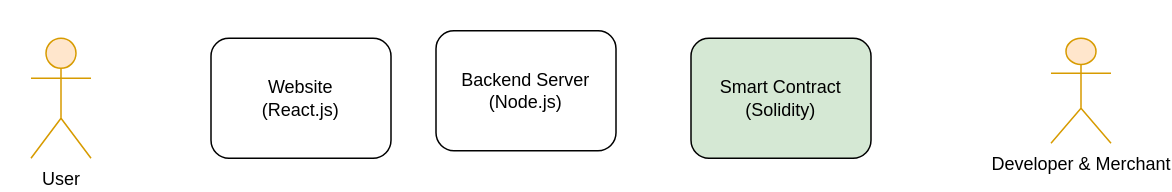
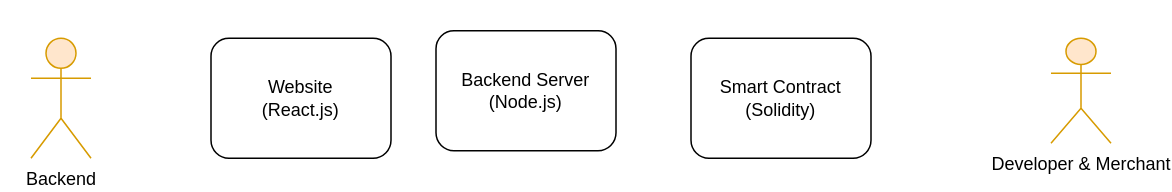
(781, 98) -> (781, 98)
(62, 180) -> (62, 180)
